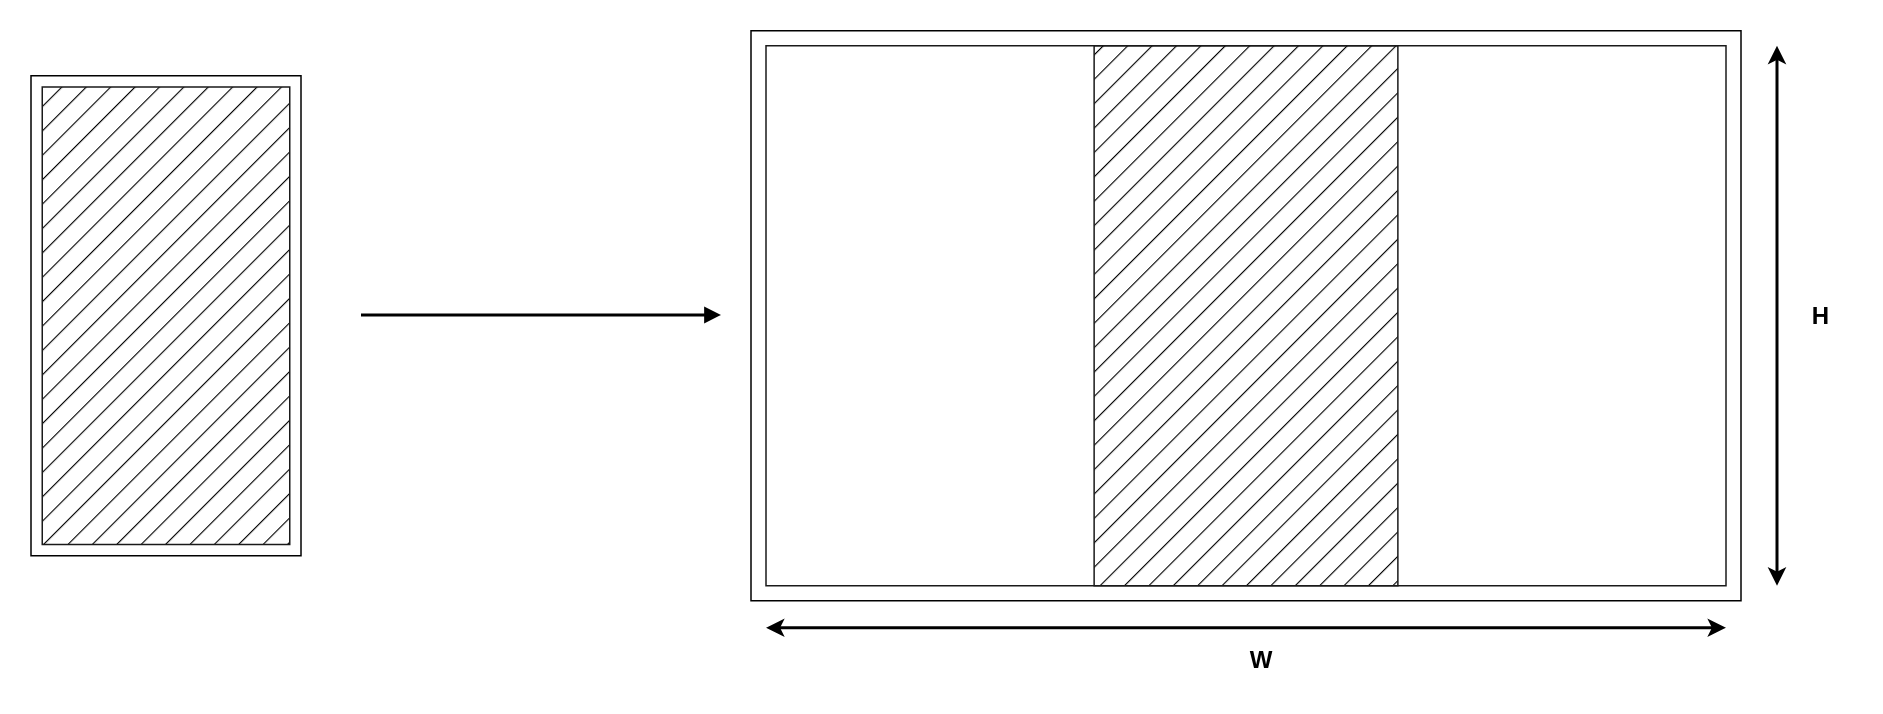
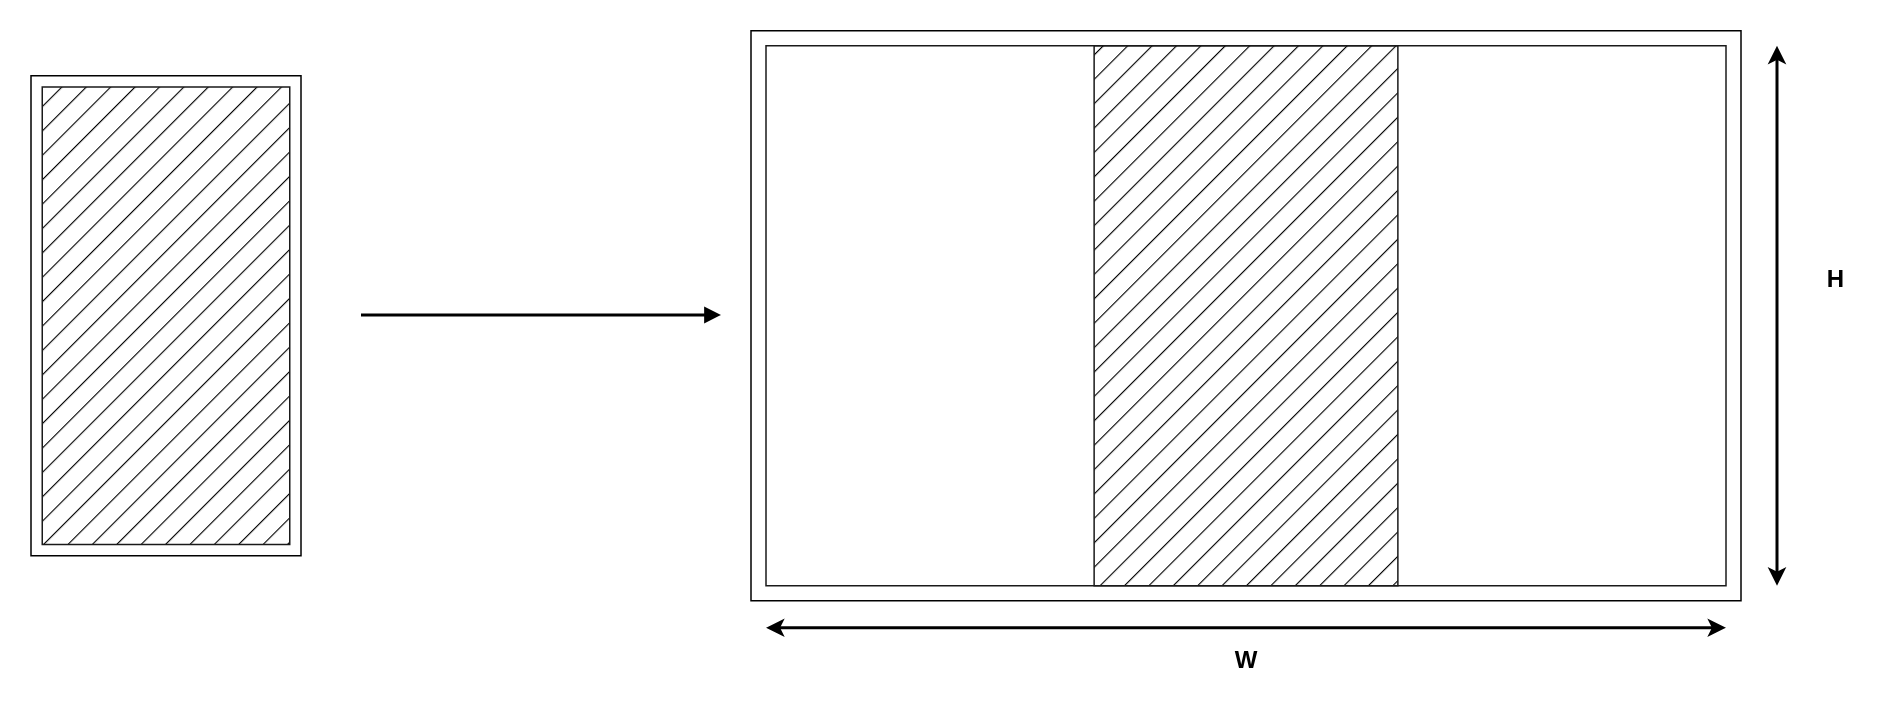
(1820, 316) -> (1835, 278)
(1261, 659) -> (1246, 659)
